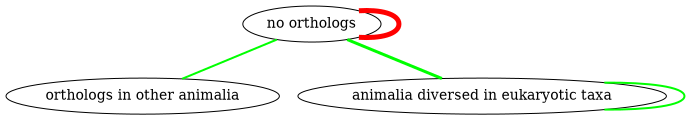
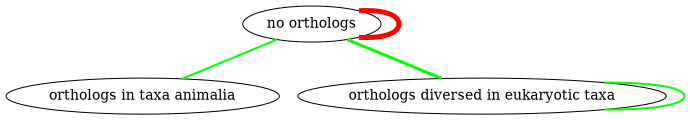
(143, 96) -> (143, 96)
(482, 96) -> (482, 96)
